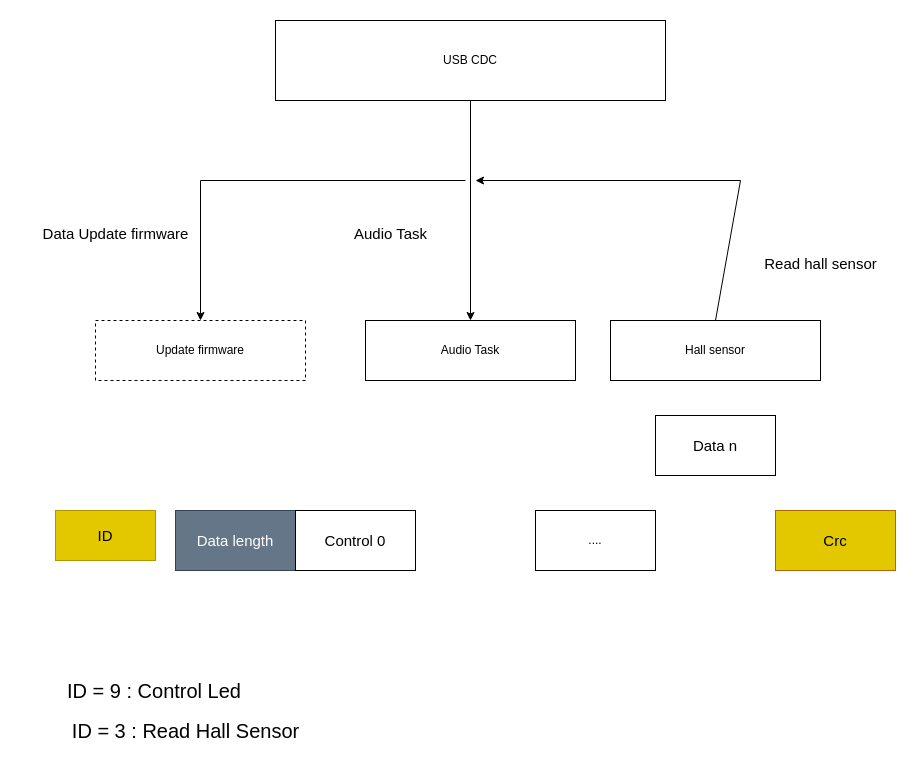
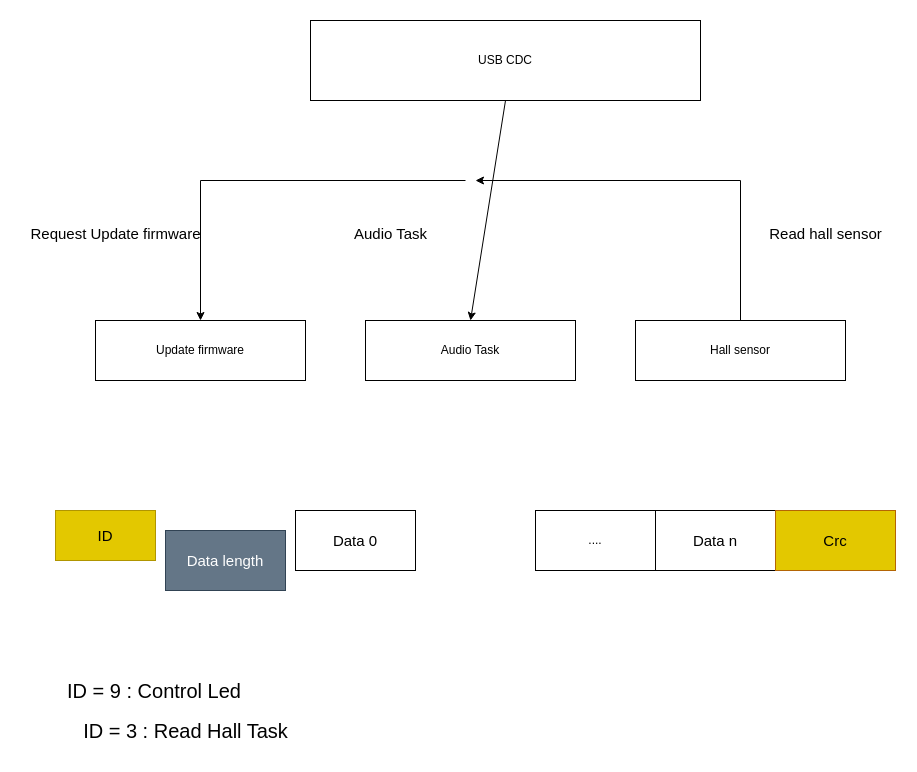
(471, 61) -> (506, 61)
(116, 234) -> (116, 234)
(821, 264) -> (826, 234)
(201, 351) -> (201, 351)
(716, 351) -> (741, 351)
(716, 446) -> (716, 541)
(236, 541) -> (226, 561)
(356, 541) -> (356, 541)
(186, 731) -> (186, 731)
